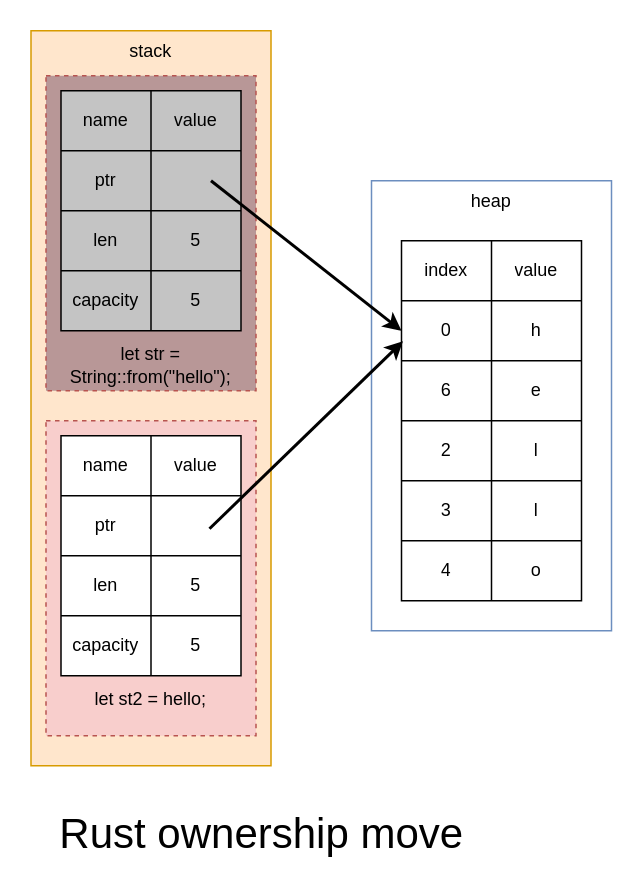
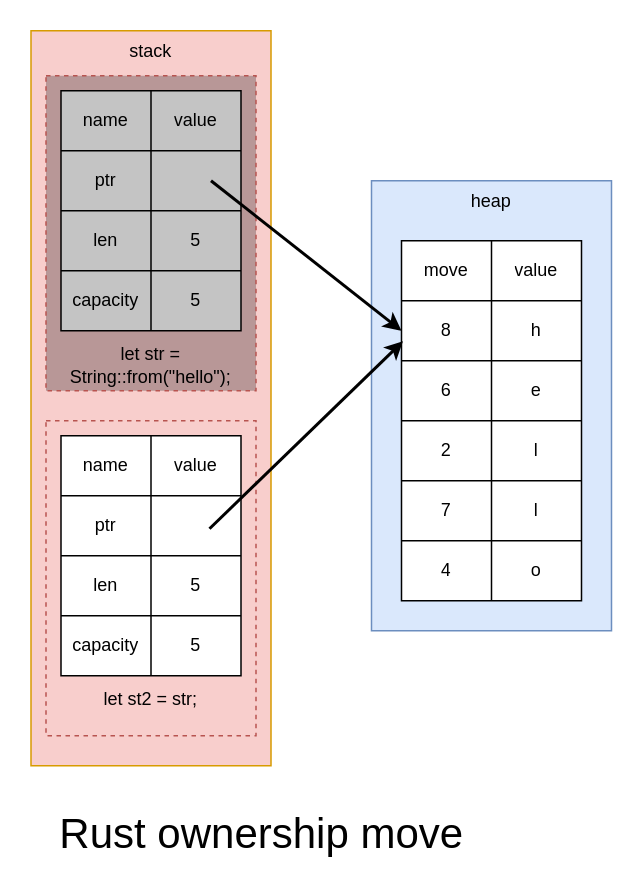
(491, 202) -> (491, 202)
(446, 271) -> (446, 271)
(446, 331) -> (446, 331)
(151, 398) -> (151, 398)
(446, 511) -> (446, 511)
(151, 720) -> (151, 720)
